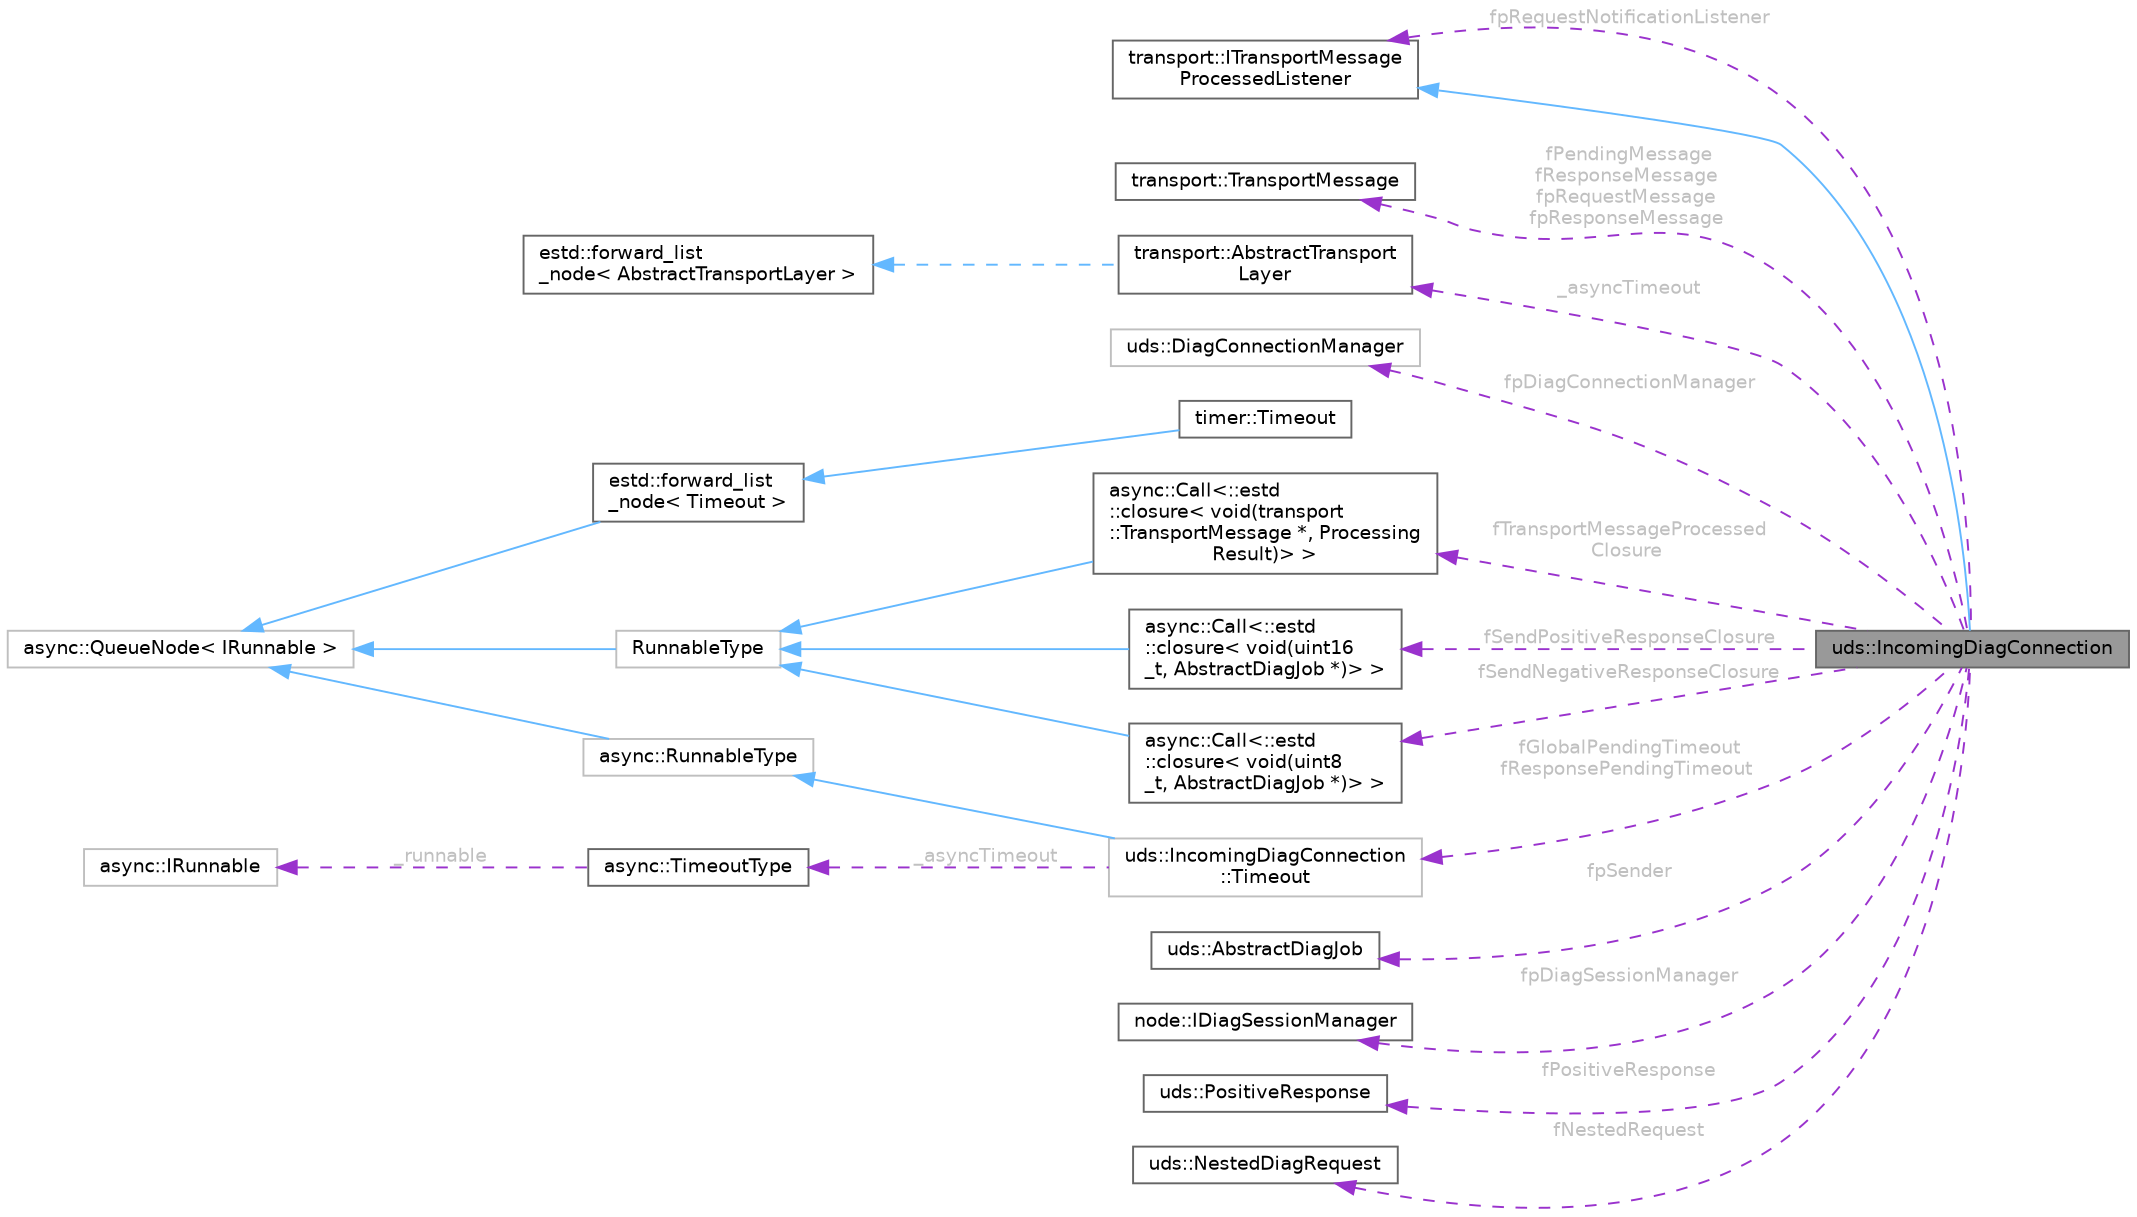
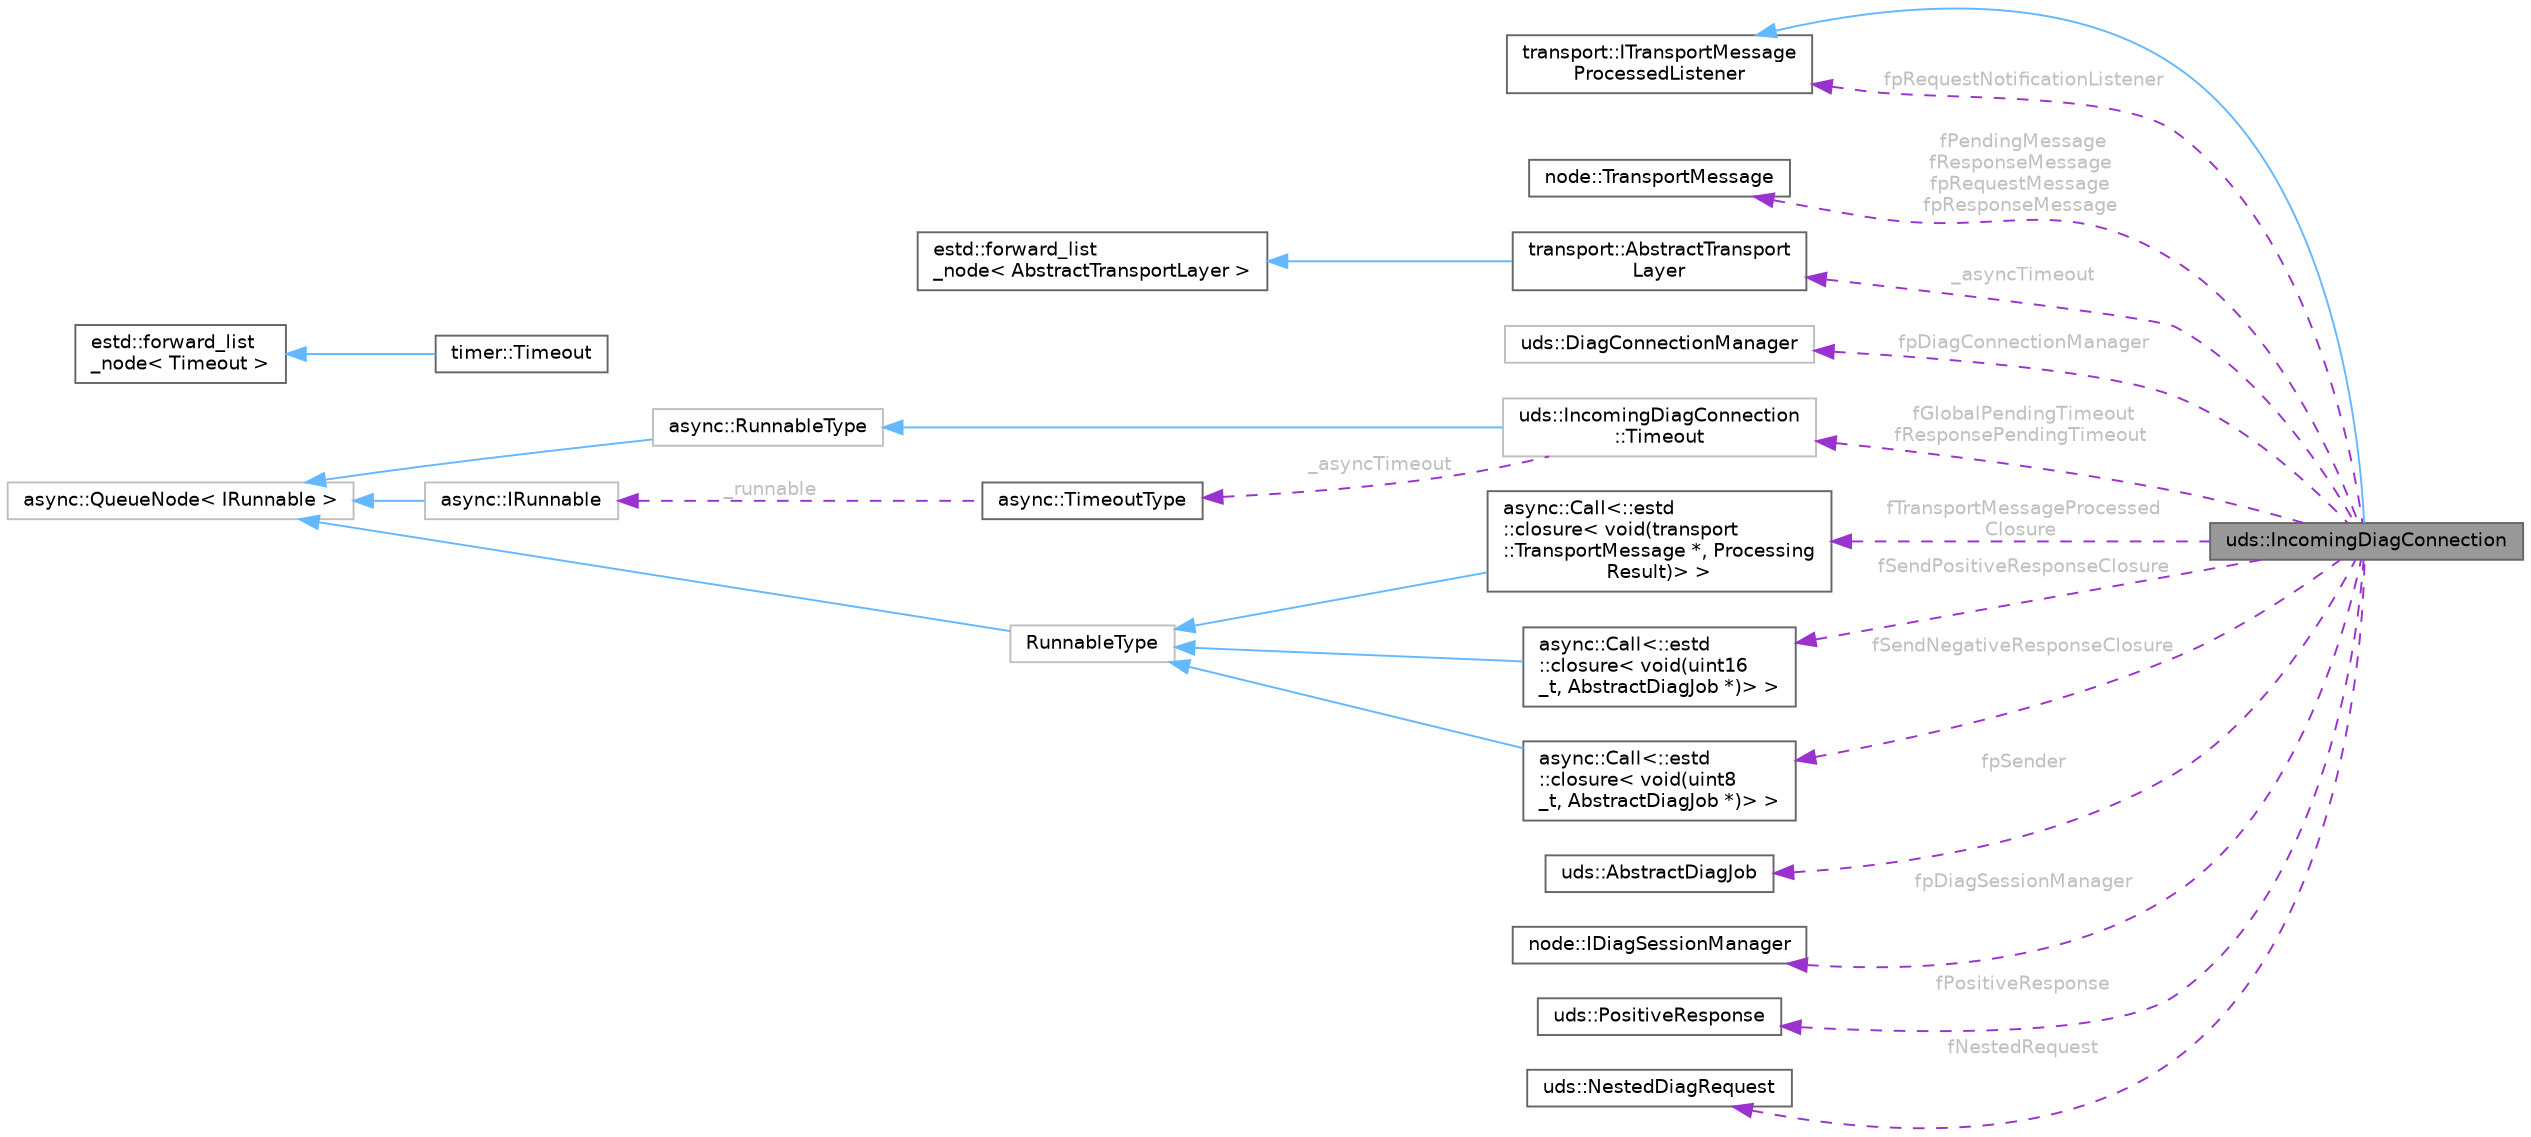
(1265, 182) -> (1660, 178)
(1006, 265) -> (1400, 261)
(431, 573) -> (399, 501)
